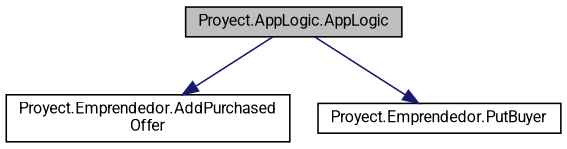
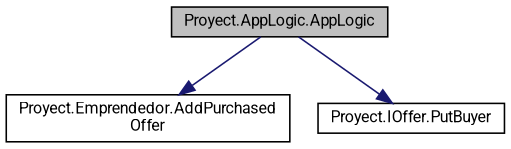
(439, 118) -> (411, 118)
